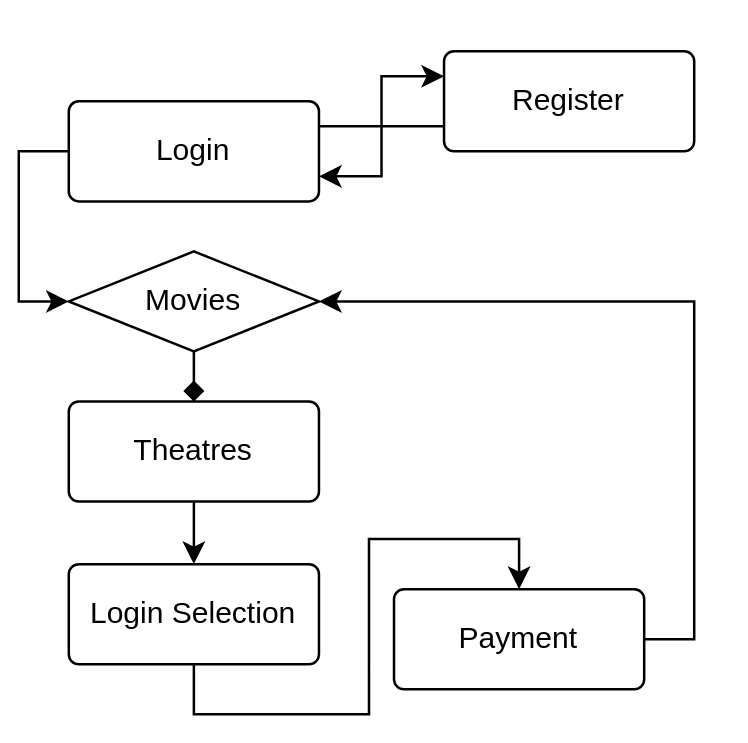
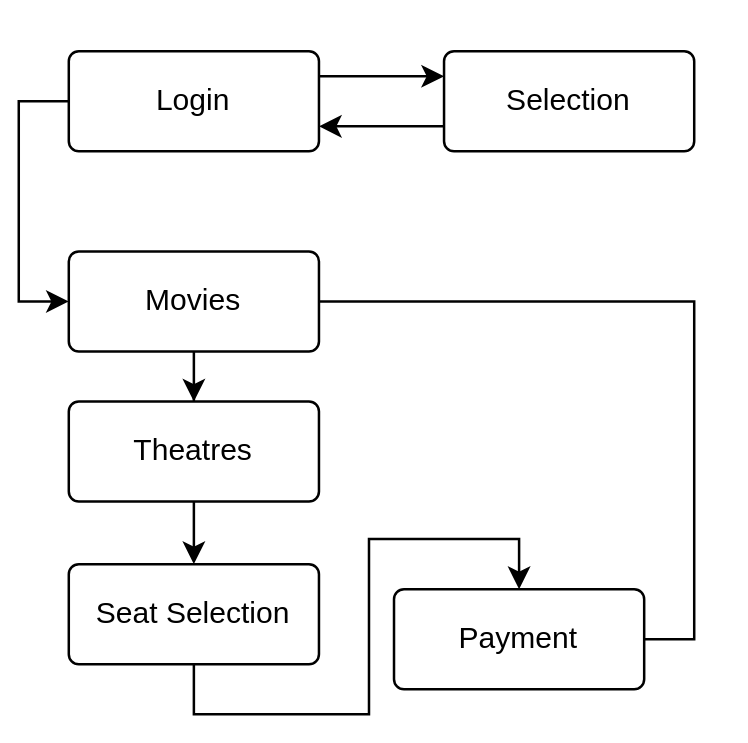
(569, 101) -> (569, 101)
(194, 151) -> (194, 101)
(194, 301) -> (194, 301)
(337, 301) -> (329, 301)
(194, 381) -> (194, 382)
(194, 614) -> (194, 614)
